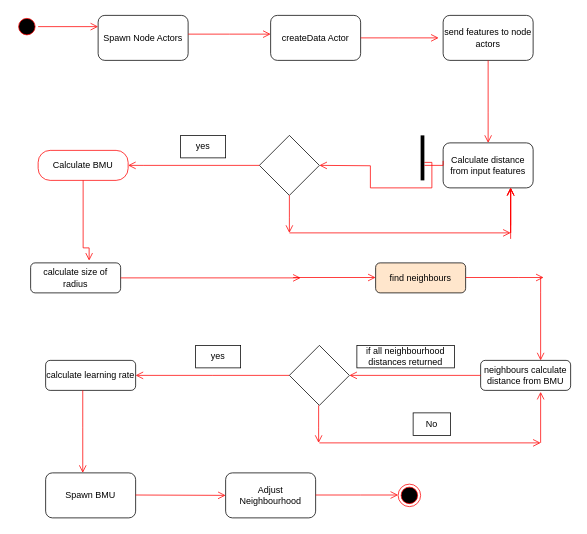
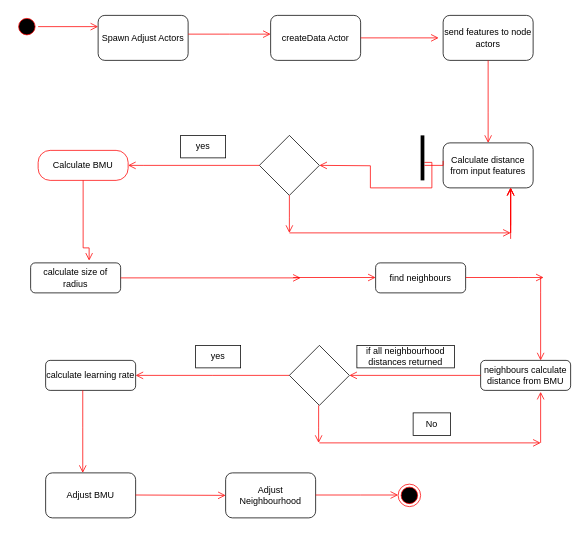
(143, 38) -> (143, 38)
(420, 278) -> (420, 278)
(90, 495) -> (90, 495)
